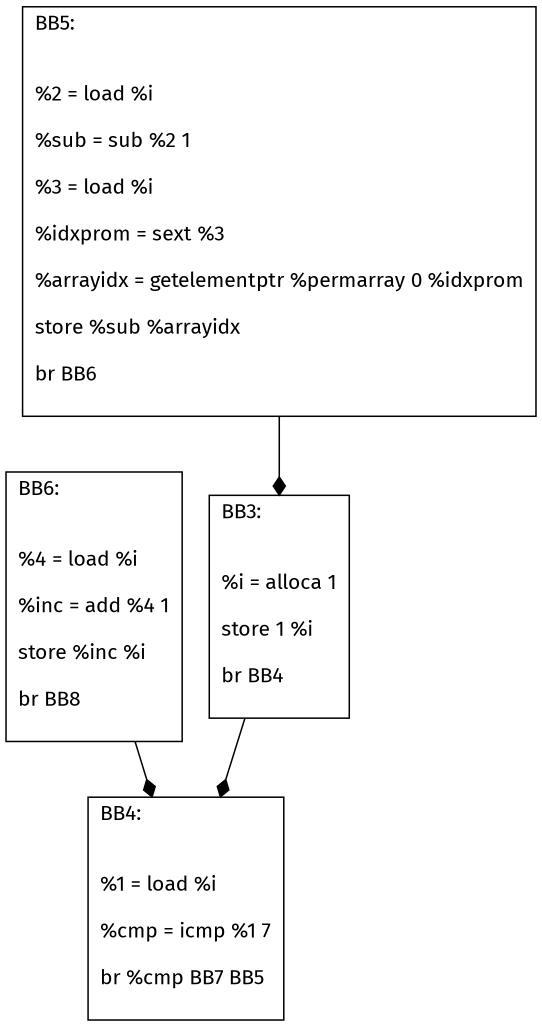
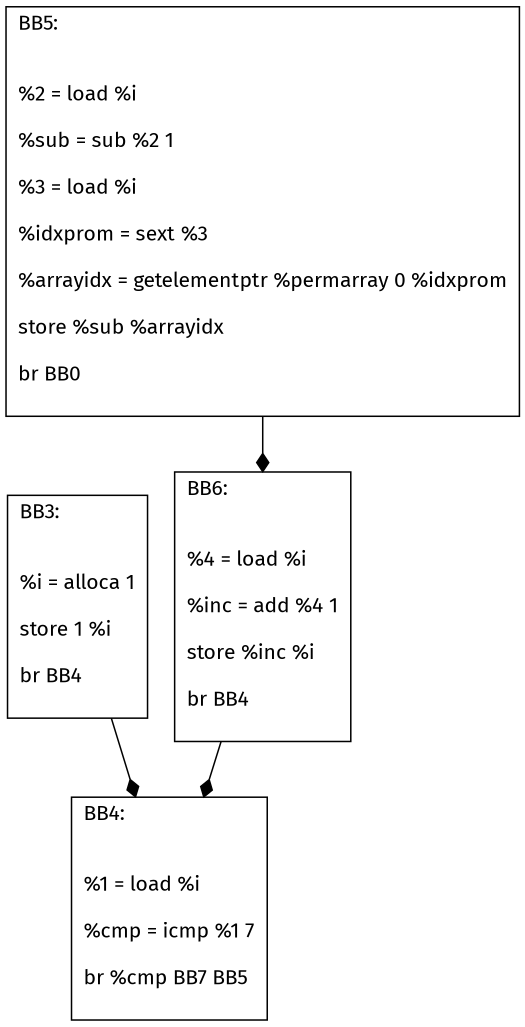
(66, 374) -> (50, 374)
(279, 447) -> (263, 435)
(50, 699) -> (218, 699)
